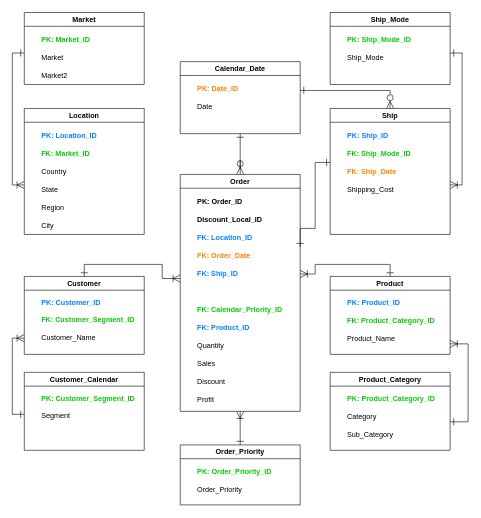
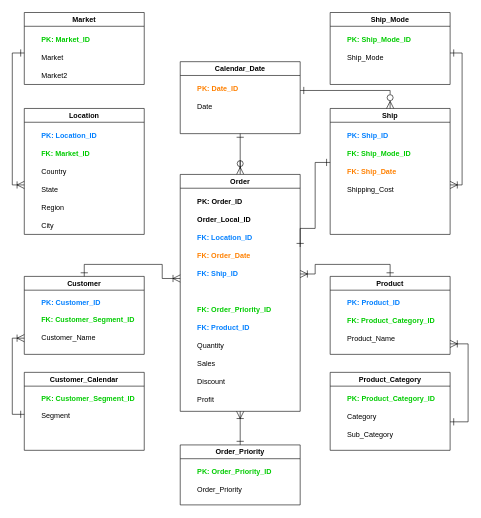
(214, 219) -> (209, 219)
(225, 310) -> (220, 310)
